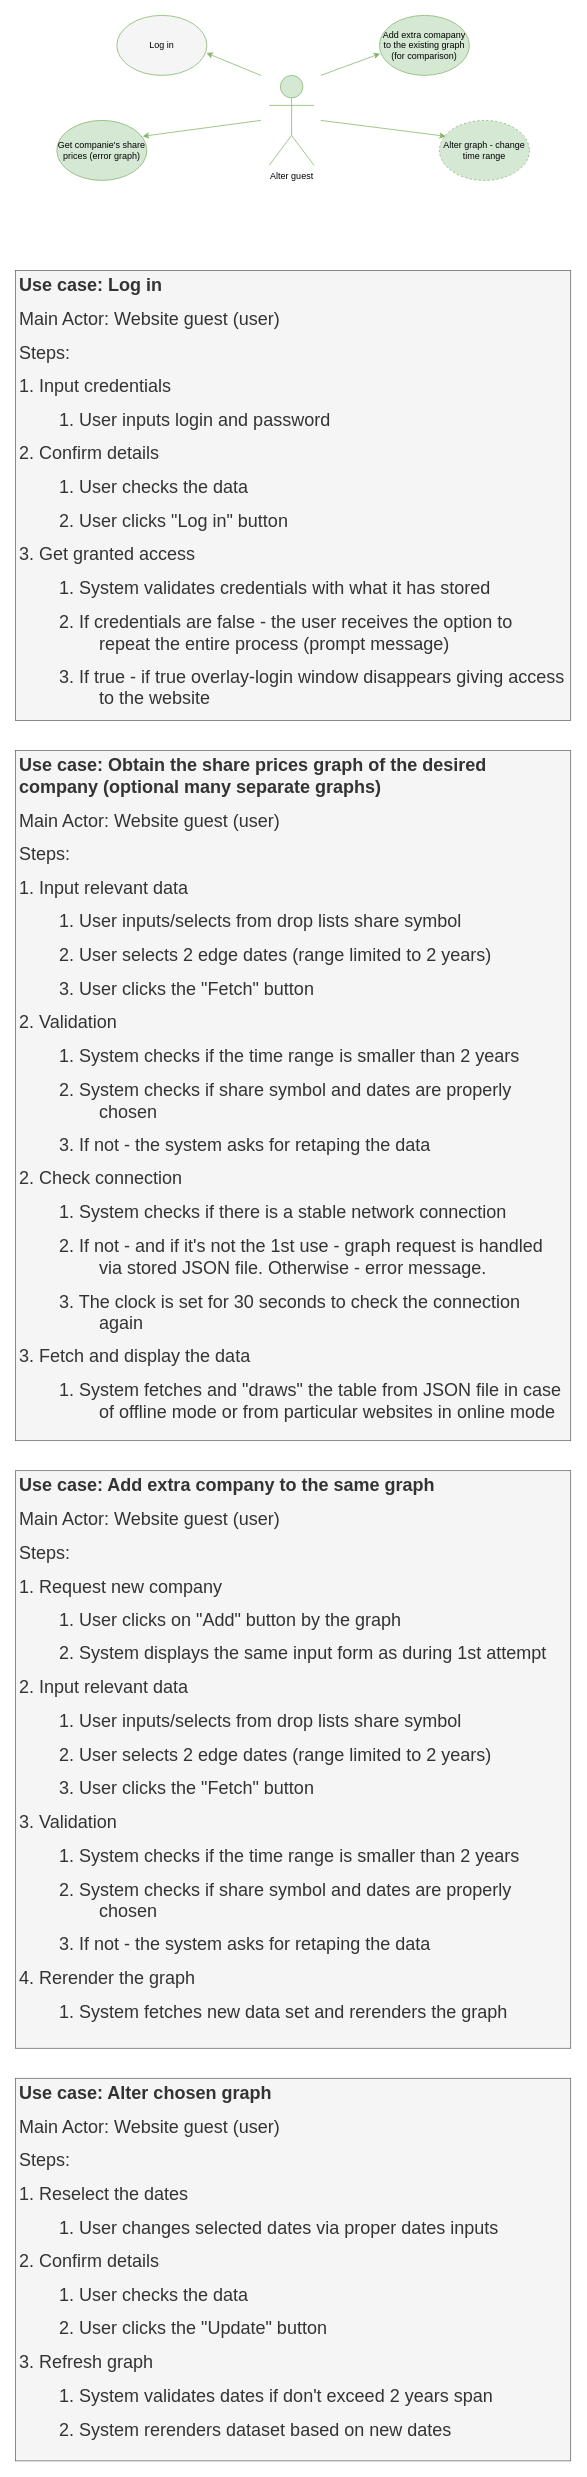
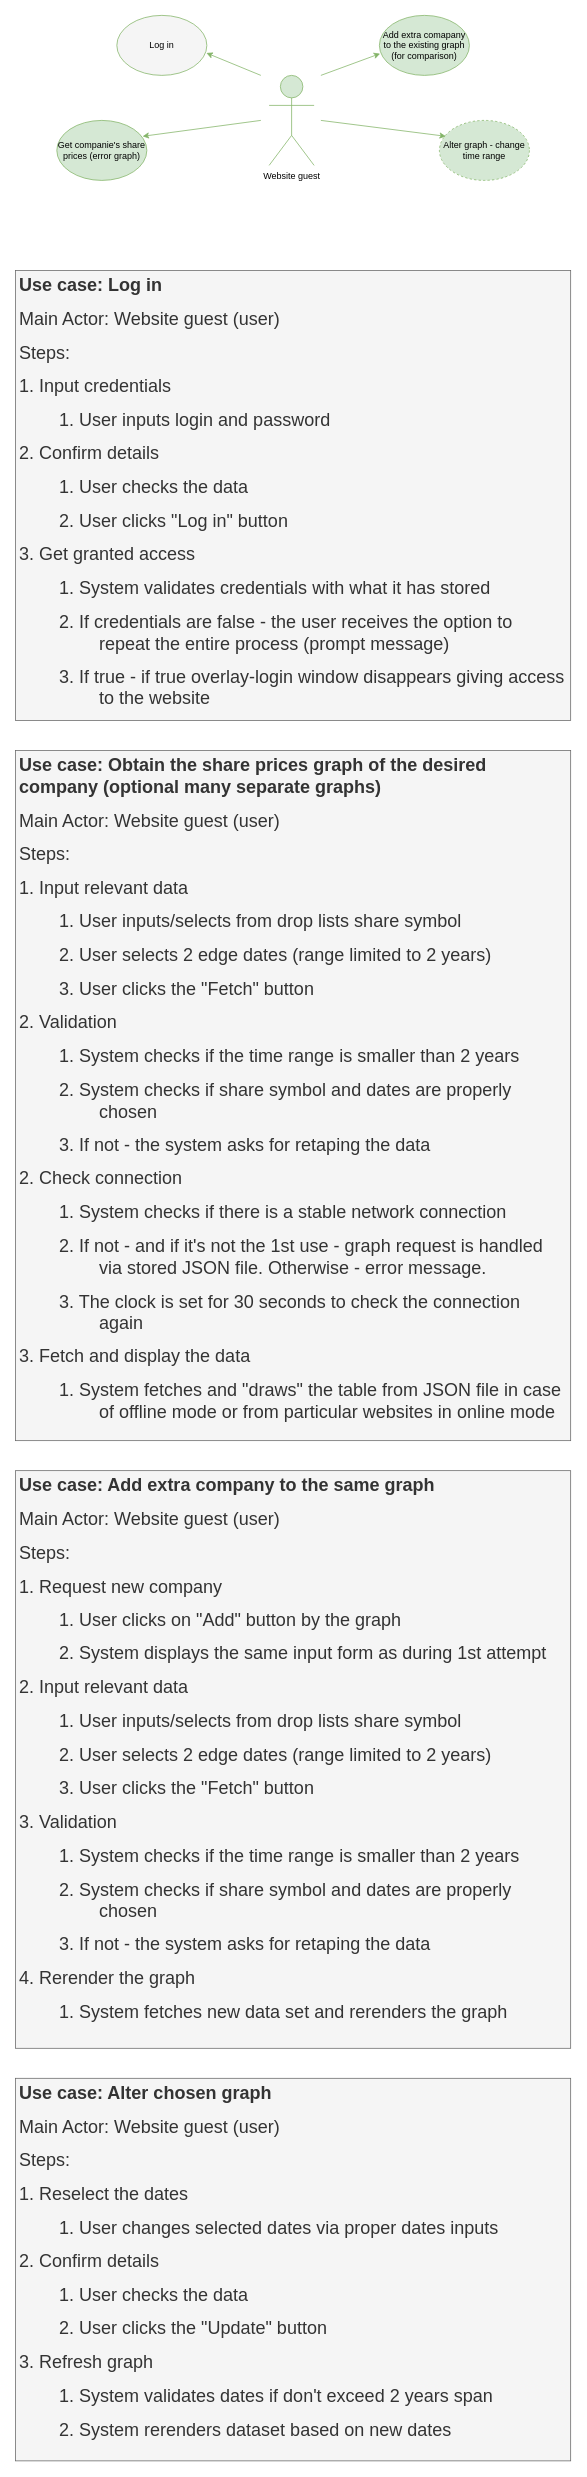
(292, 176) -> (292, 176)
